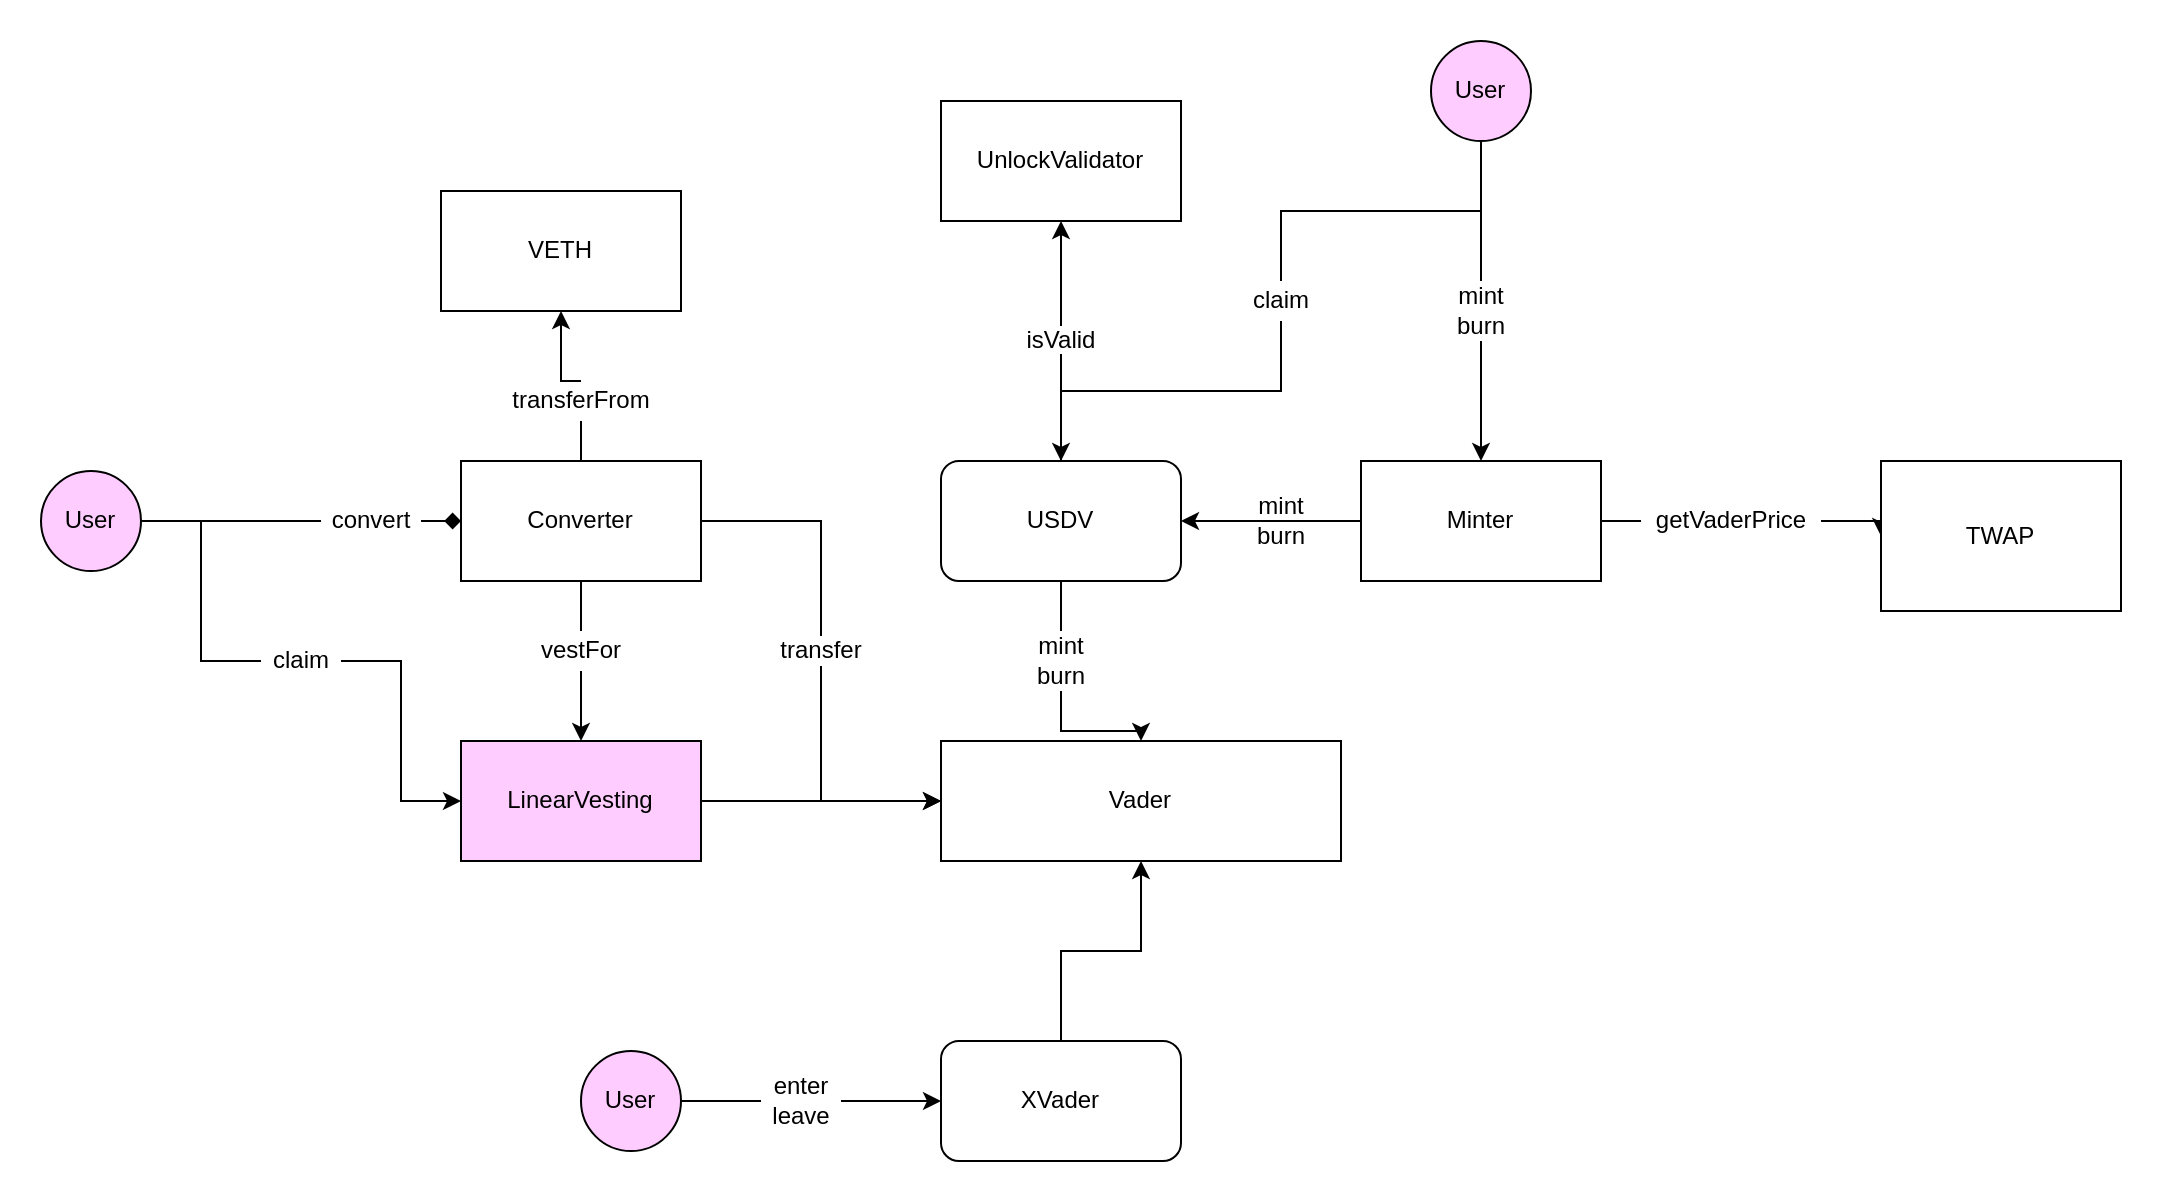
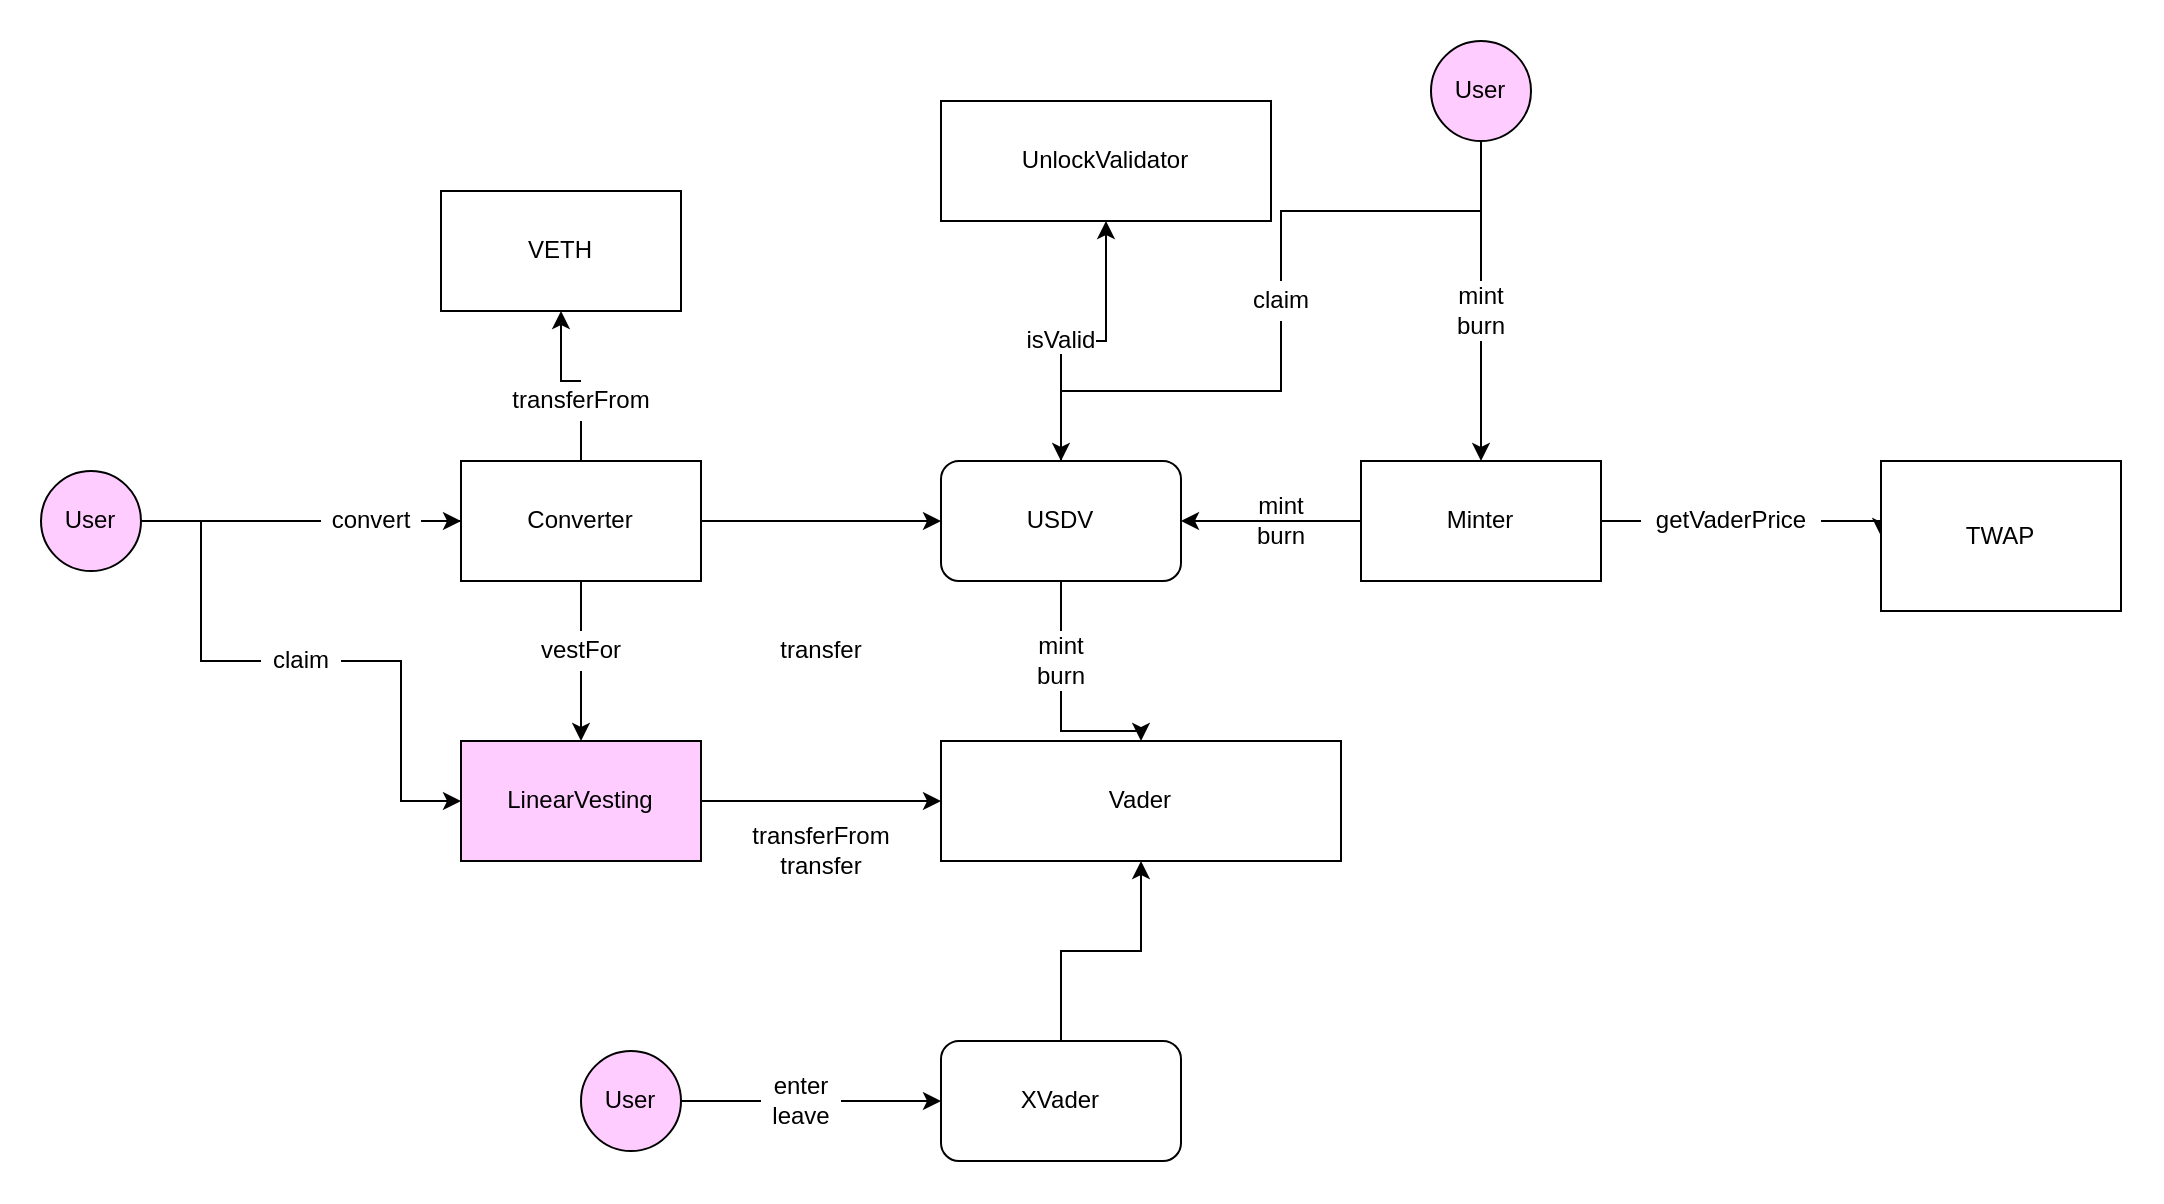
(1061, 161) -> (1106, 161)
(445, 521) -> (446, 521)
(821, 731) -> (873, 521)
none -> (821, 851)
